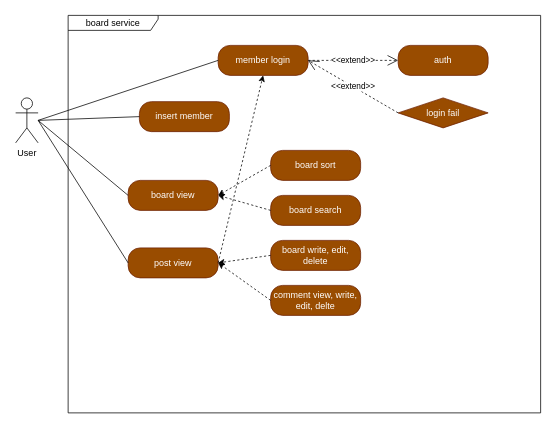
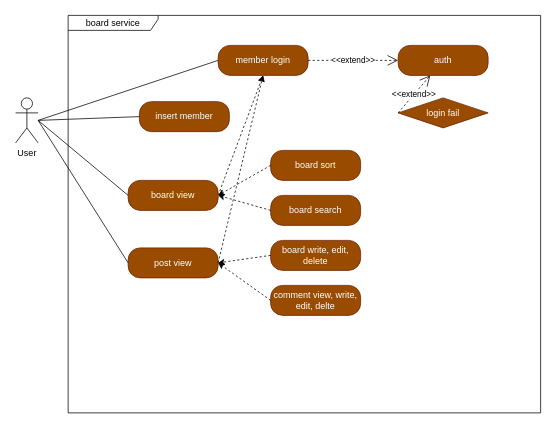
(354, 88) -> (413, 95)
none -> (238, 141)
